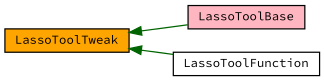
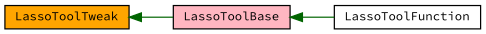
(157, 52) -> (318, 17)
